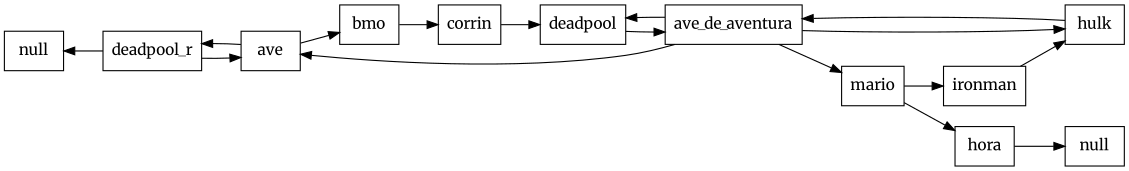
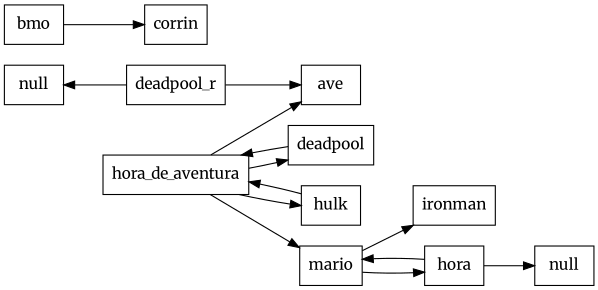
(515, 25) -> none
(734, 25) -> (176, 175)
(315, 39) -> none
(227, 44) -> none
(1038, 56) -> none
none -> (399, 258)
